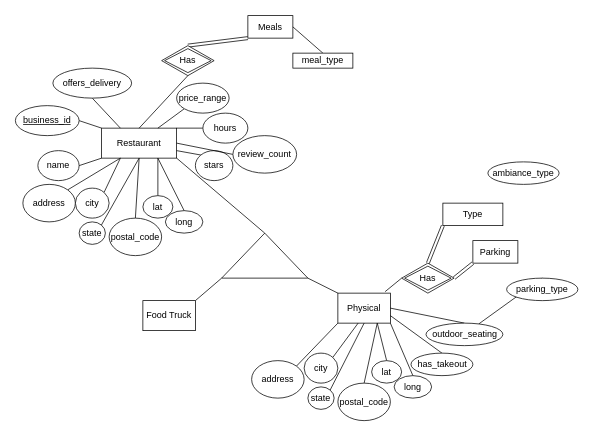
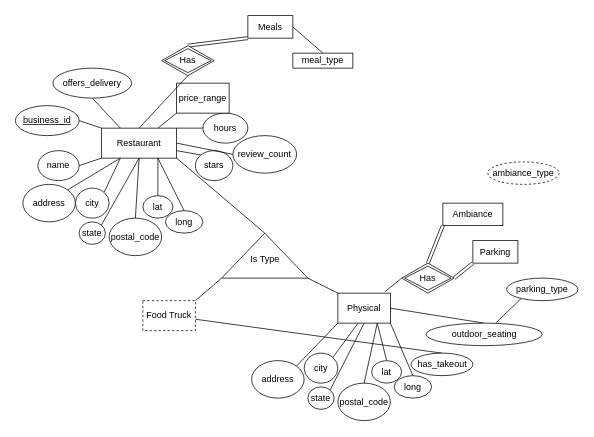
(203, 98) -> (203, 98)
(524, 173) -> (524, 173)
(473, 214) -> (473, 214)
none -> (265, 259)
(169, 315) -> (169, 315)
(416, 334) -> (319, 336)
(464, 334) -> (484, 334)
